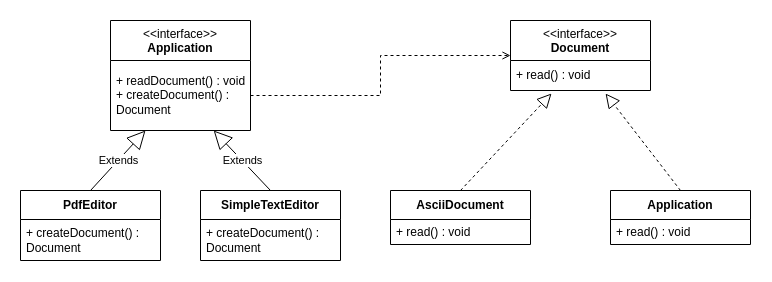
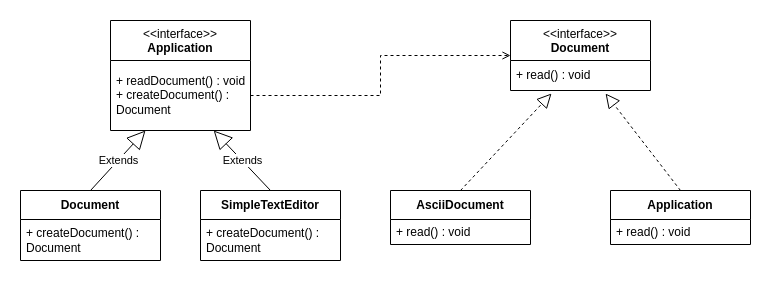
(91, 206) -> (91, 206)
